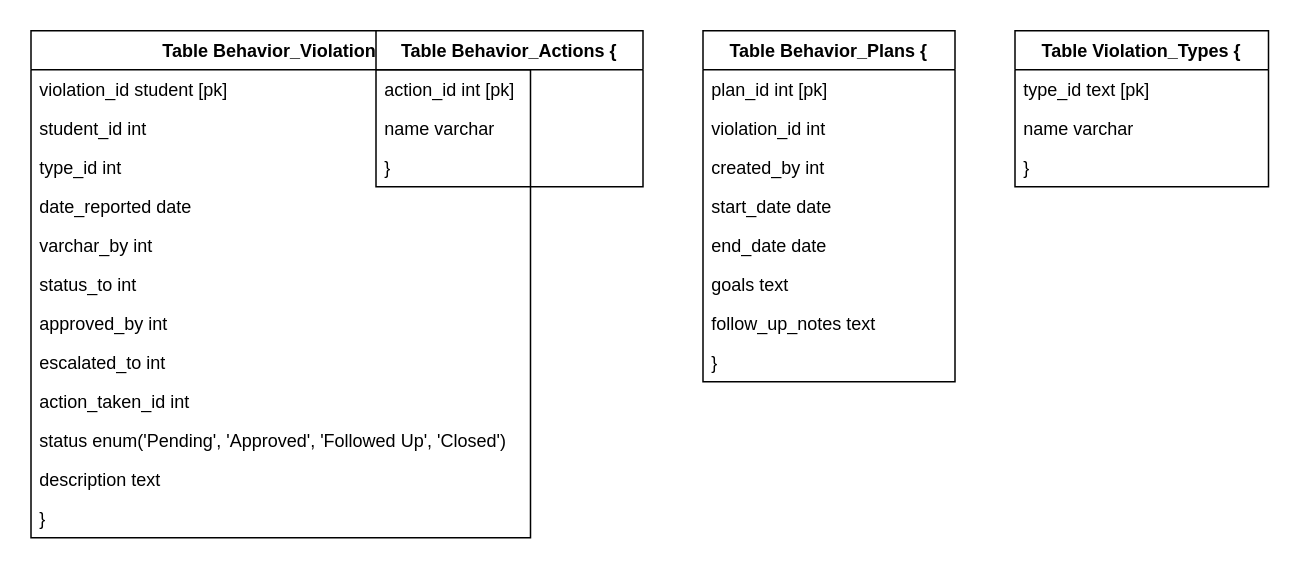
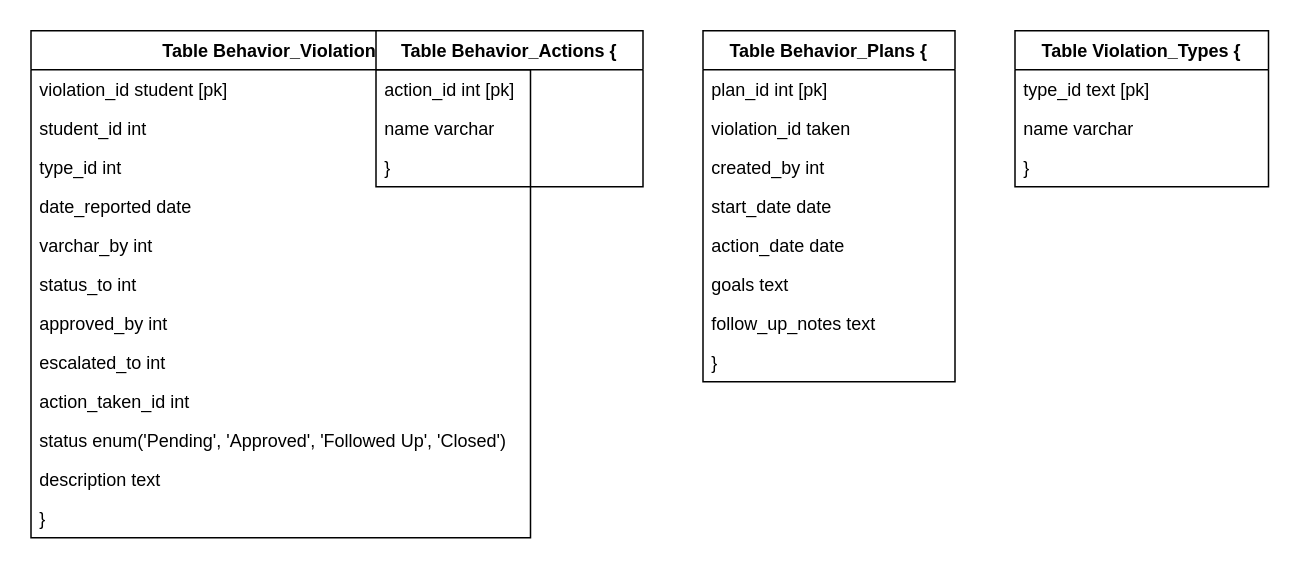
(778, 129) -> (790, 129)
(774, 246) -> (787, 246)
